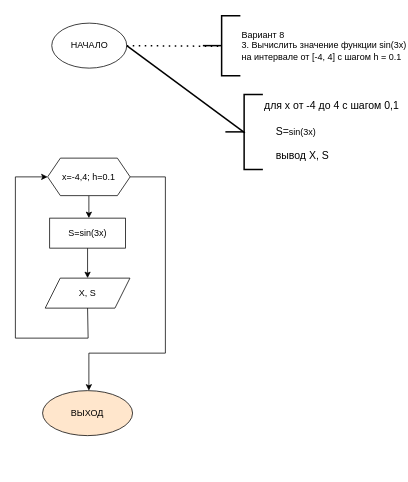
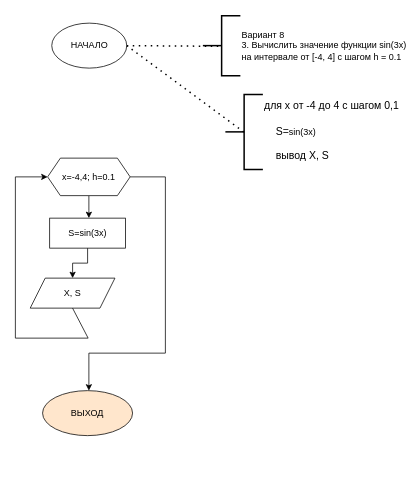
(185, 88) -> (185, 88)
(88, 293) -> (73, 293)
